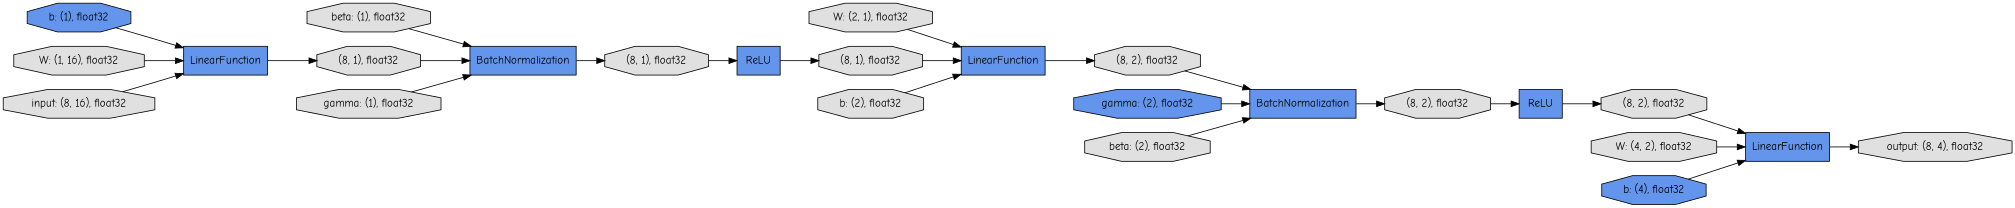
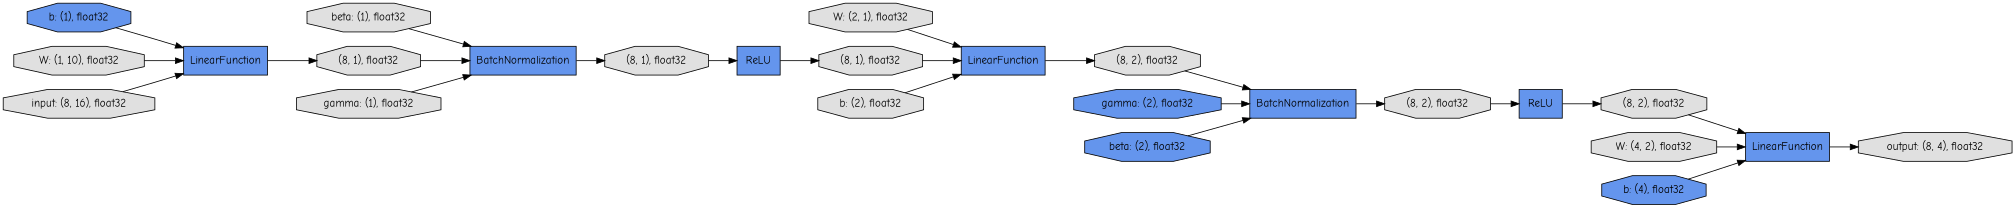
(79, 61) -> (79, 61)
(1147, 147) -> (1147, 147)
